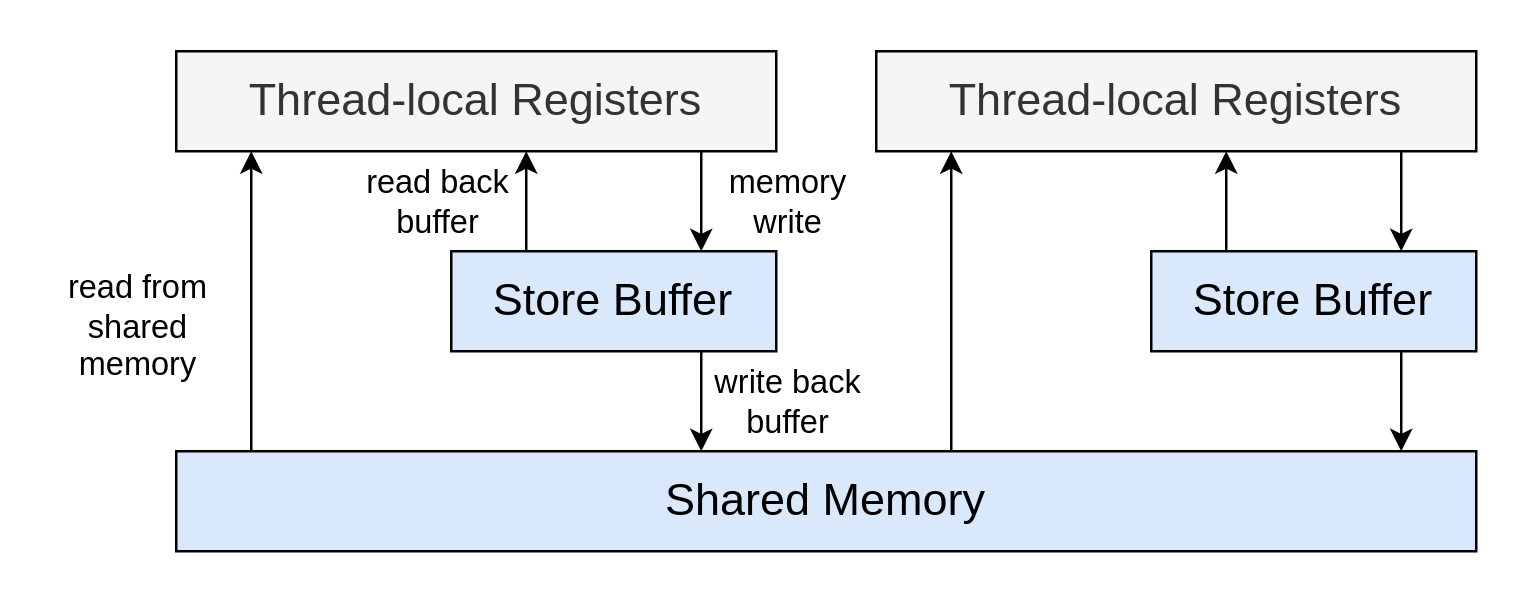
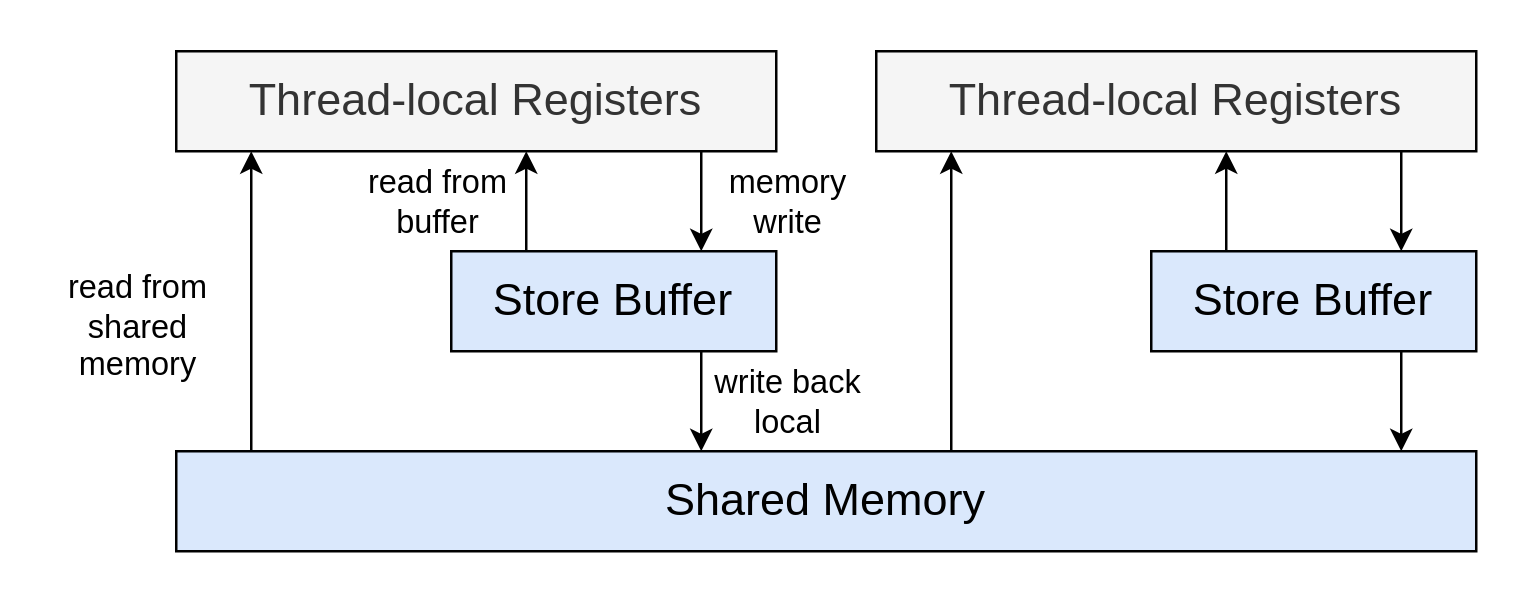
(439, 201) -> (439, 201)
(789, 401) -> (789, 401)
